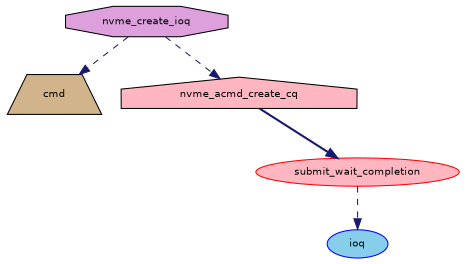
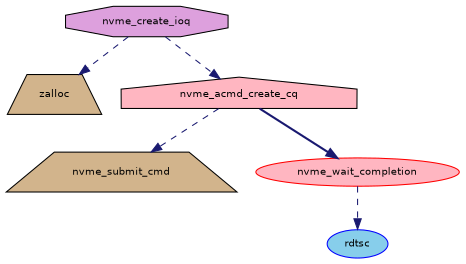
(55, 94) -> (55, 94)
none -> (122, 172)
(358, 172) -> (358, 172)
(358, 244) -> (358, 244)
